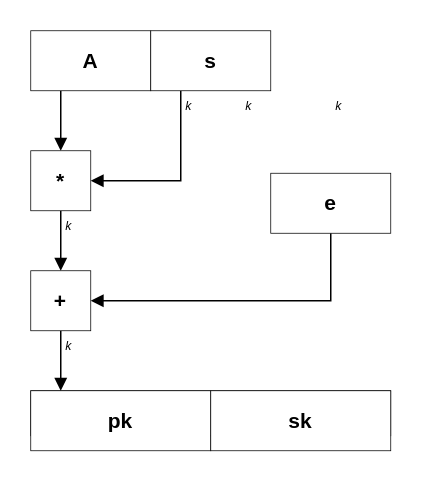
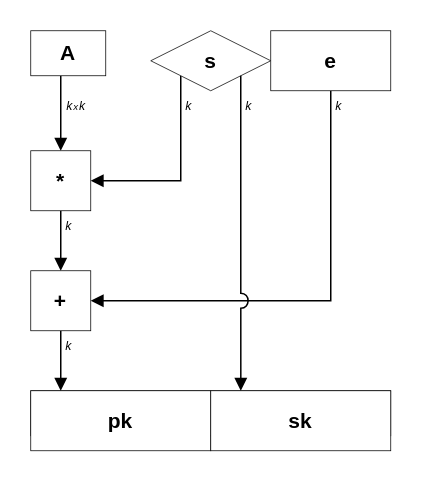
(91, 61) -> (68, 53)
(211, 61) -> (211, 61)
none -> (76, 106)
(331, 203) -> (331, 61)
none -> (241, 230)
